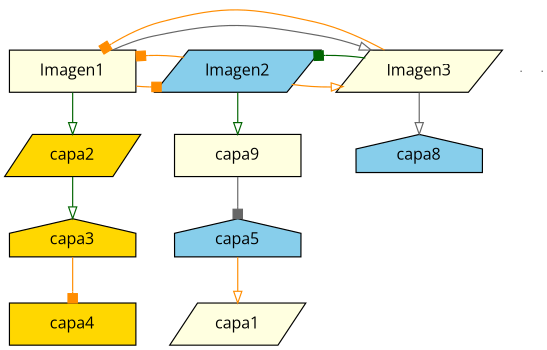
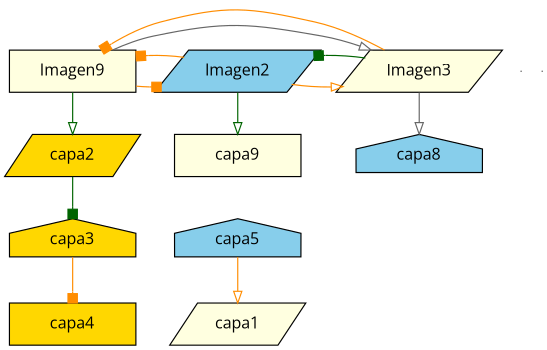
(73, 71) -> (73, 71)
(73, 192) -> (73, 192)
(238, 192) -> none
